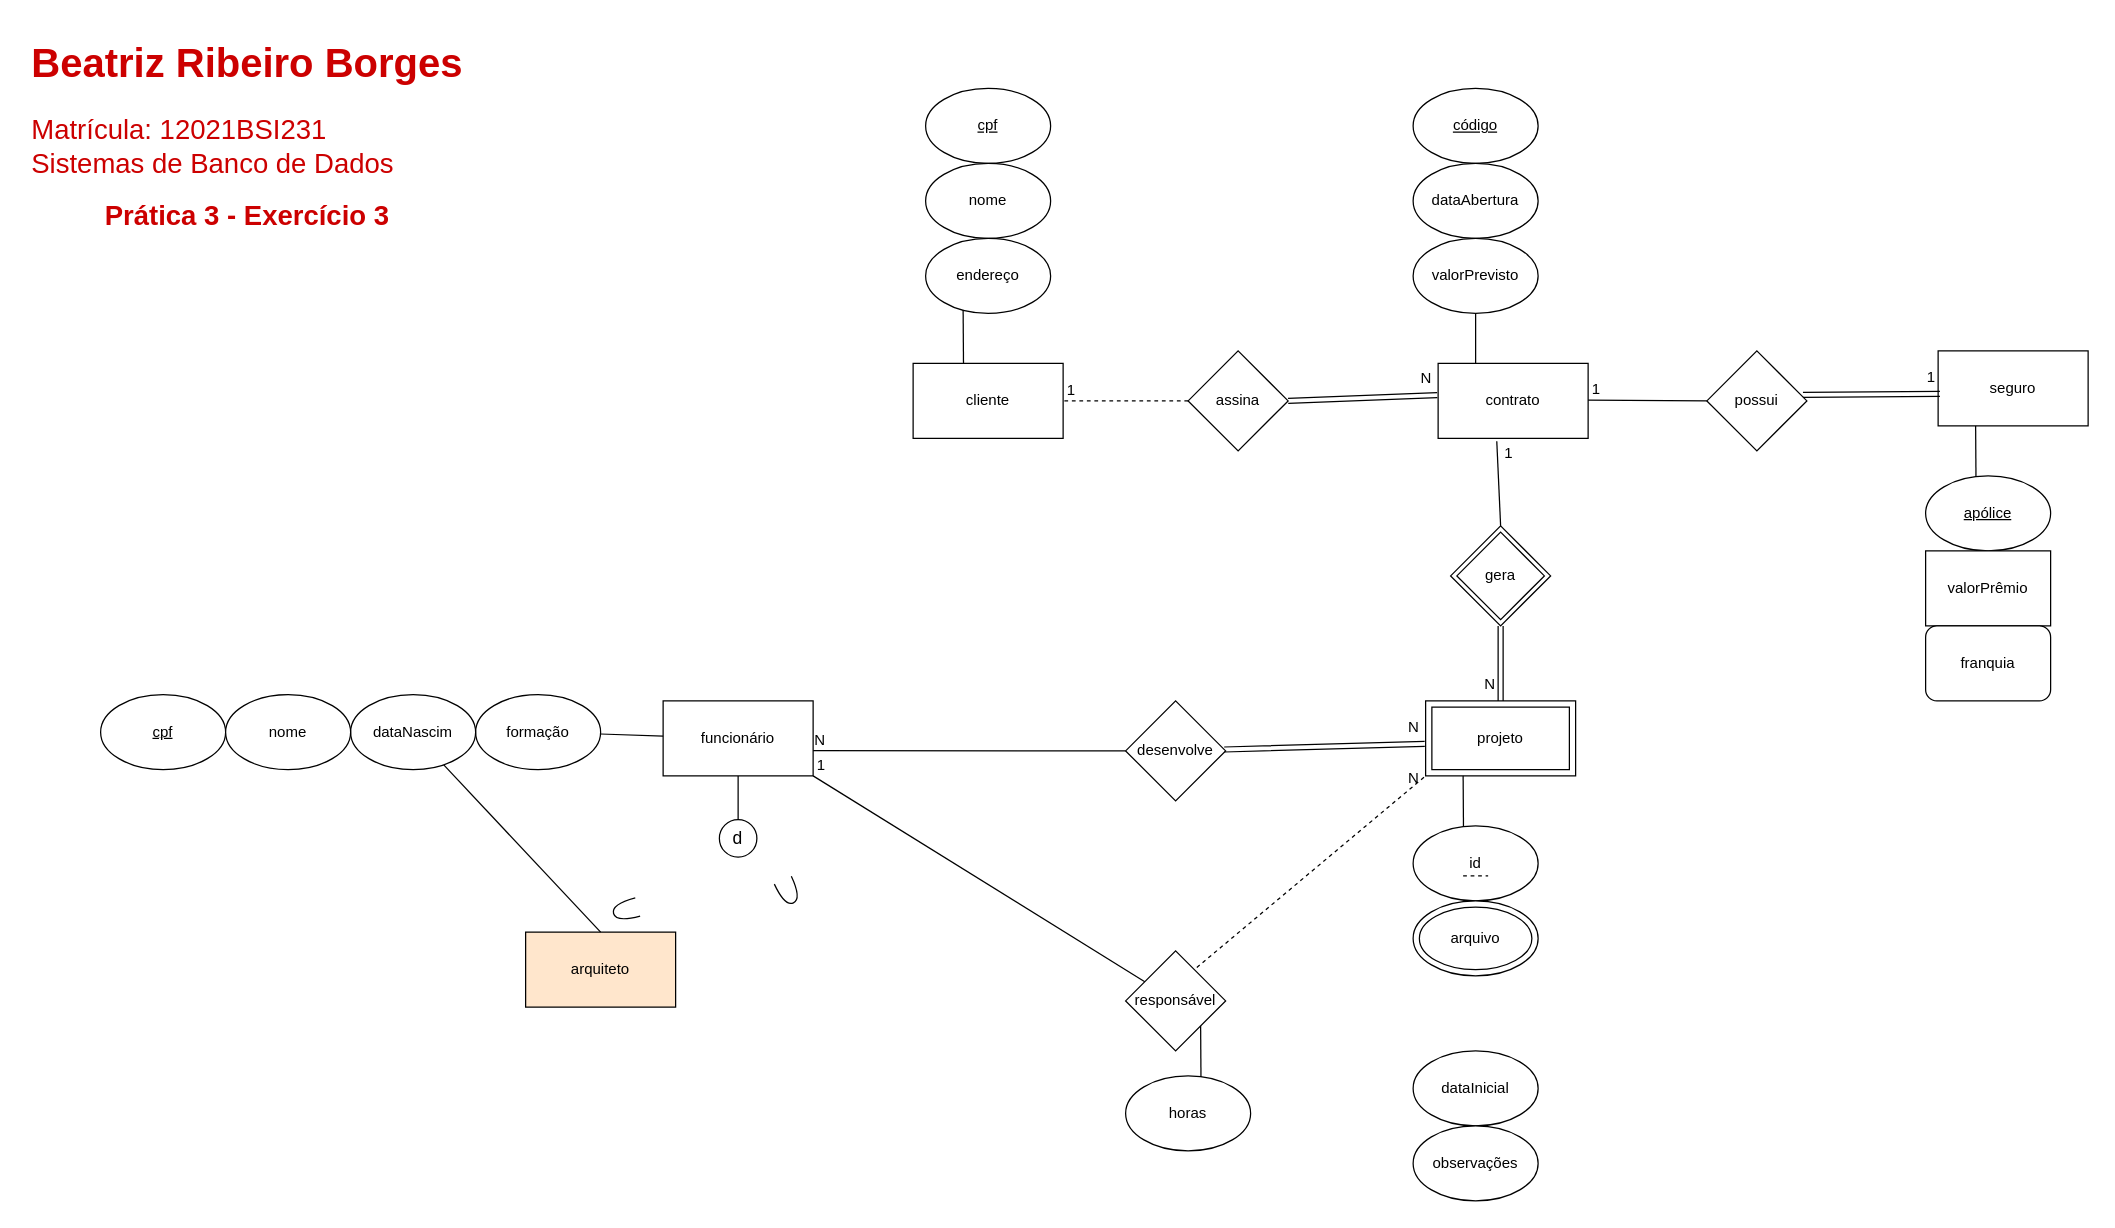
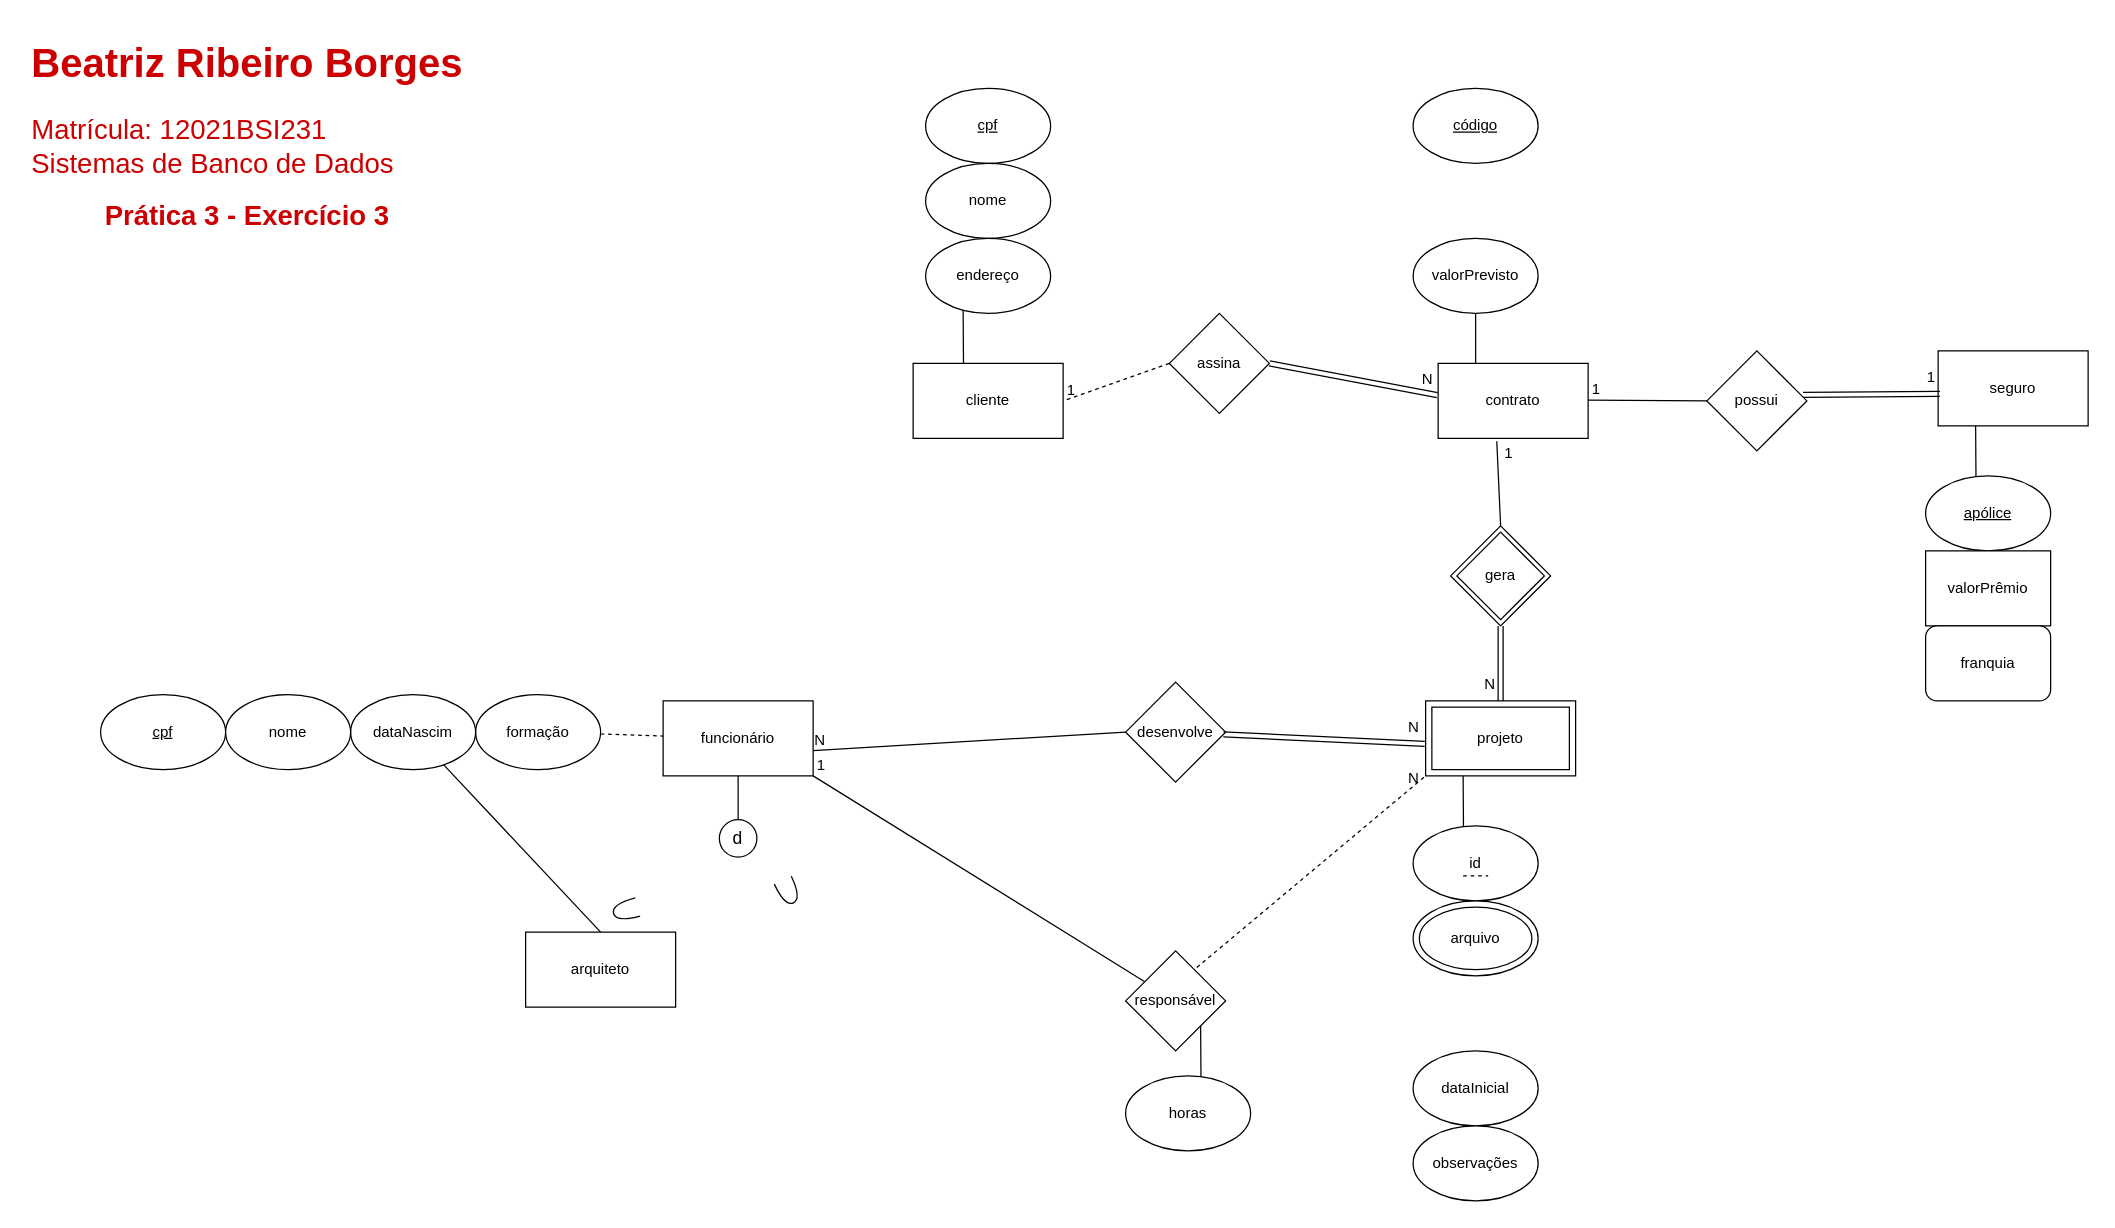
(1476, 201) -> none
(1238, 401) -> (1219, 363)
(632, 735) -> (632, 735)
(1176, 751) -> (1176, 732)
(601, 969) -> (601, 969)
